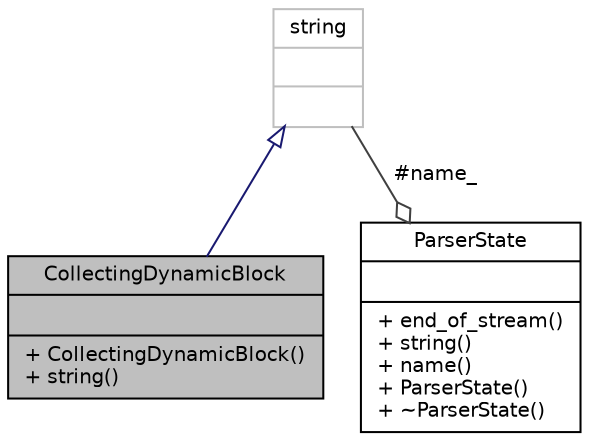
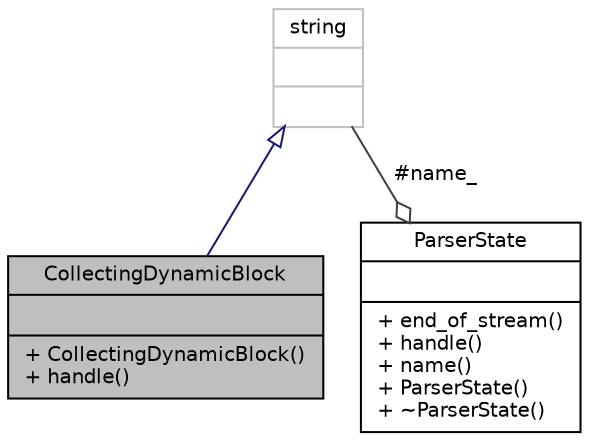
(425, 344) -> (430, 344)
(72, 377) -> (77, 377)
